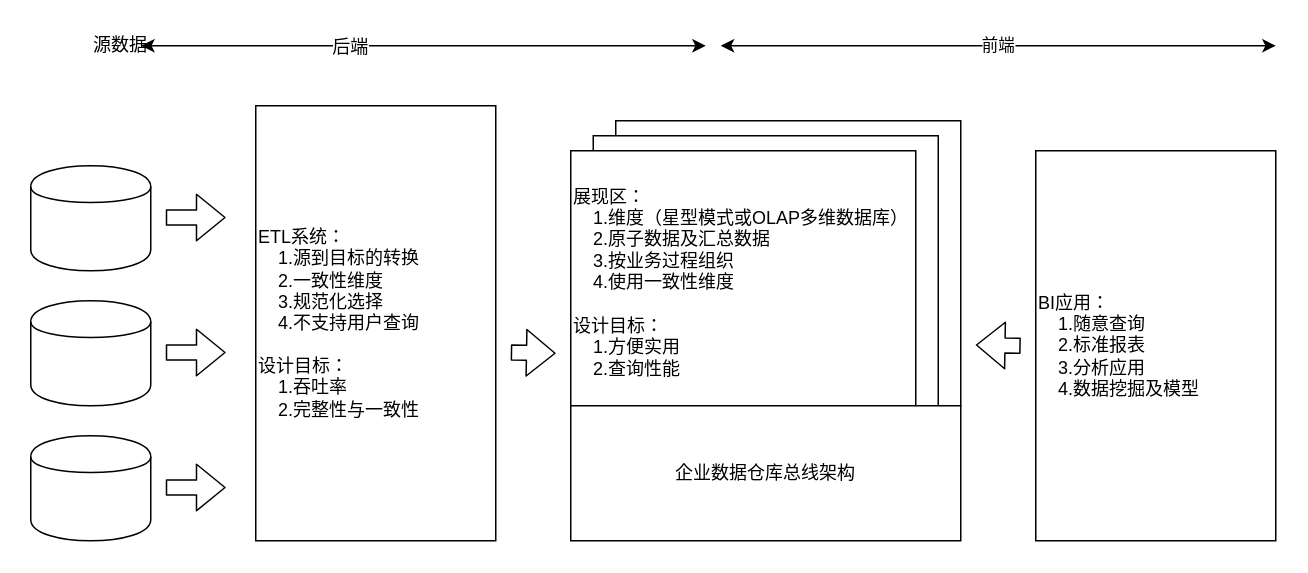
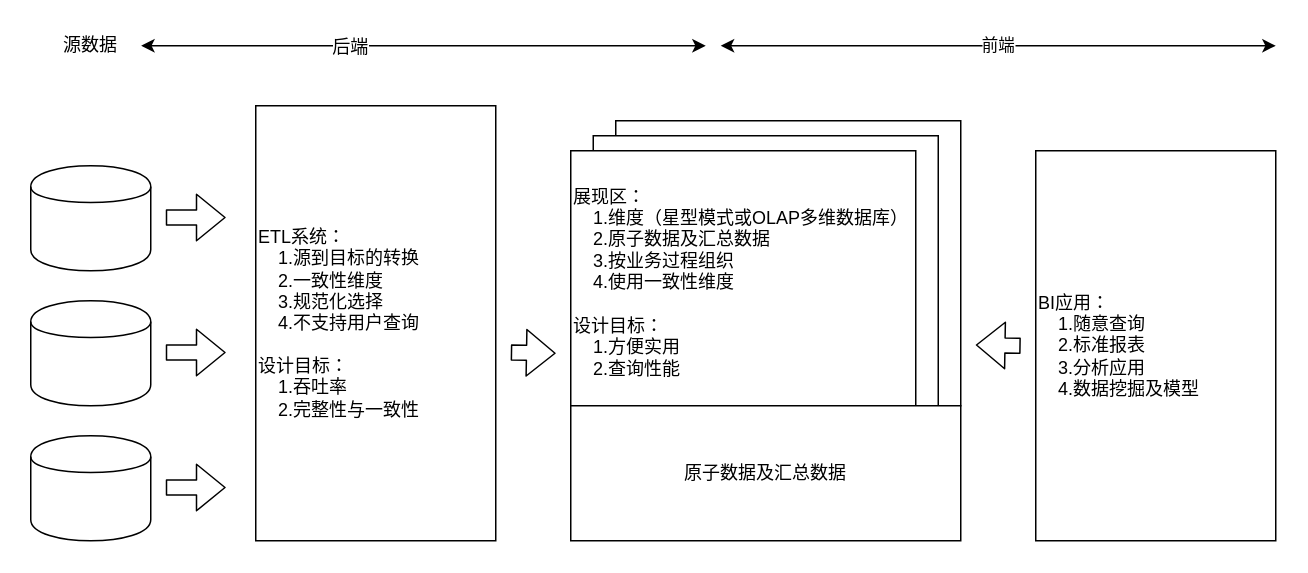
(121, 46) -> (91, 46)
(766, 473) -> (766, 473)
